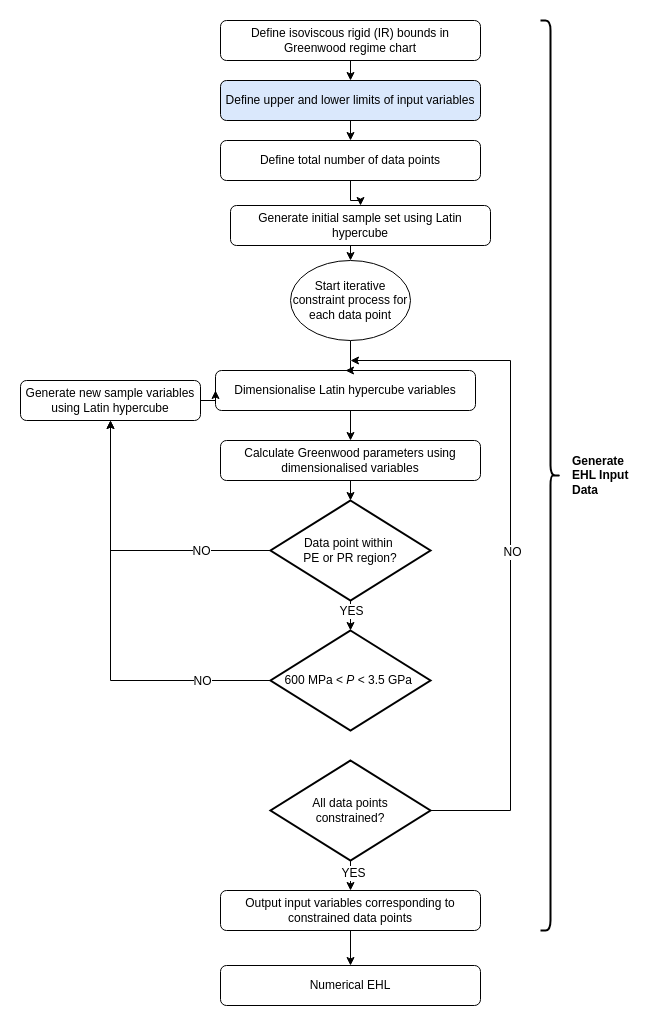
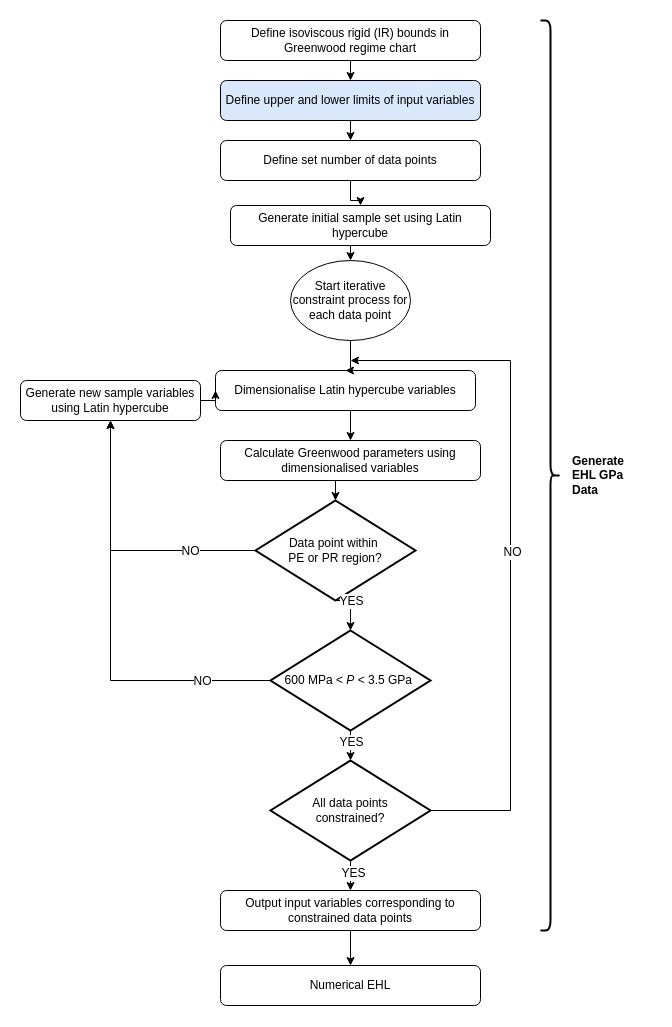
(351, 161) -> (351, 161)
(601, 476) -> (599, 476)
(351, 551) -> (336, 551)
none -> (351, 742)
